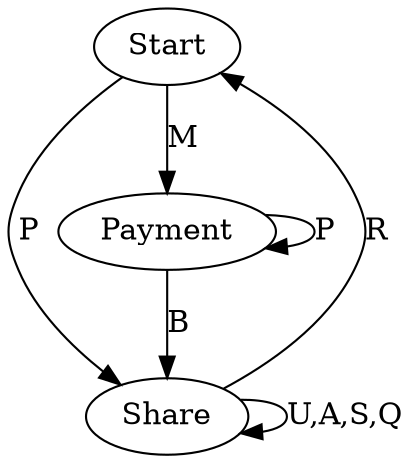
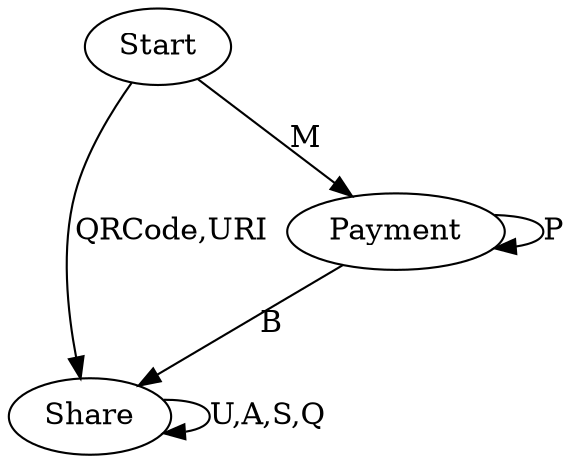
(29, 232) -> (172, 232)
(365, 241) -> none
